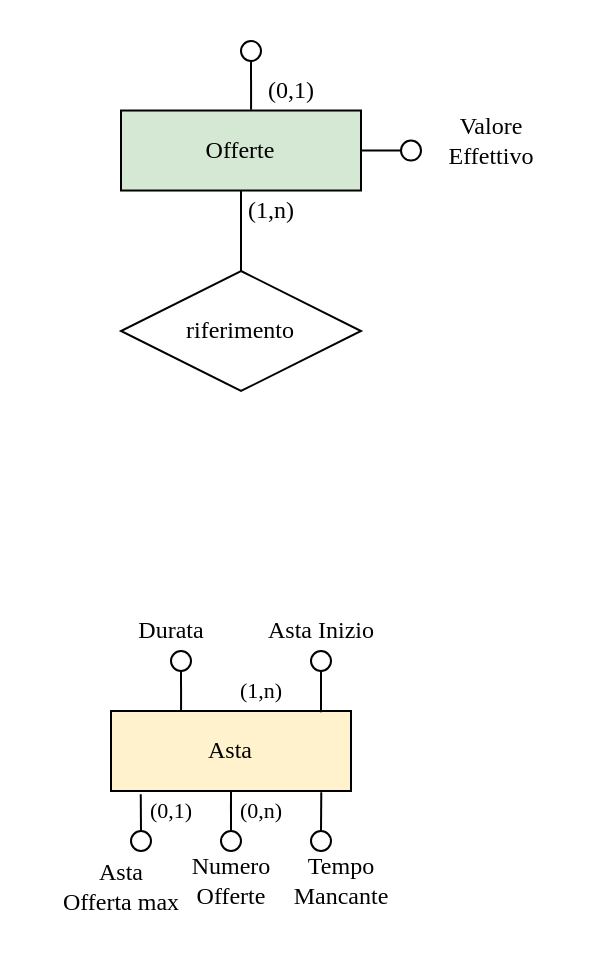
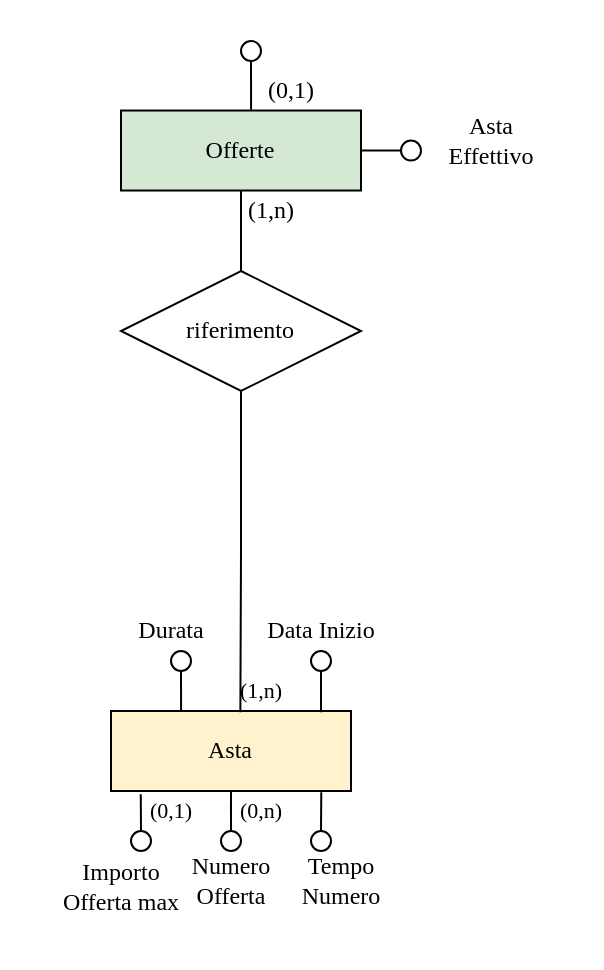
(492, 141) -> (492, 141)
none -> (241, 551)
(322, 631) -> (322, 631)
(232, 881) -> (232, 881)
(342, 881) -> (342, 881)
(122, 887) -> (122, 887)
